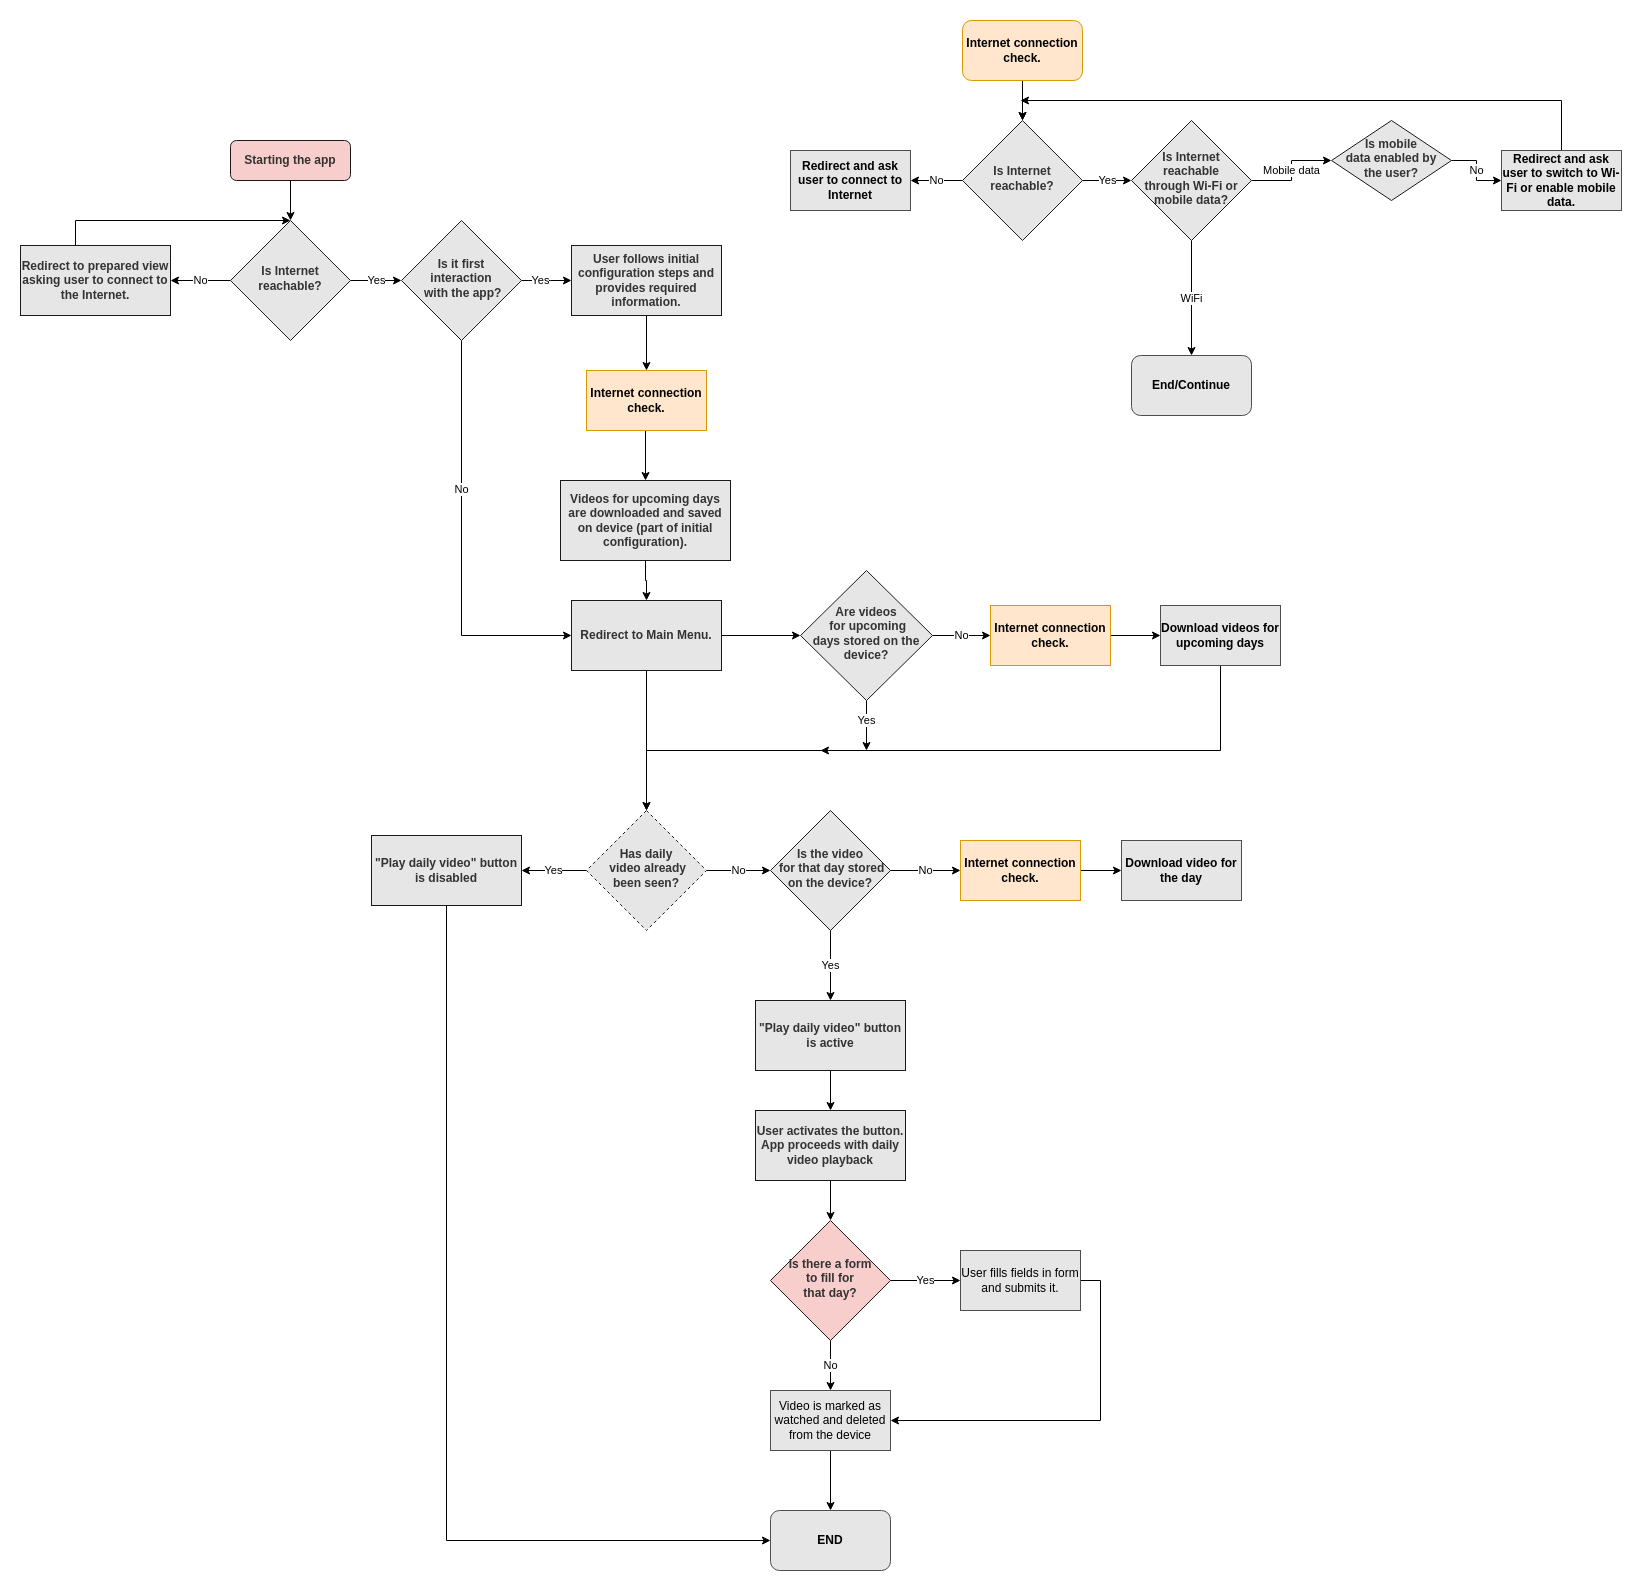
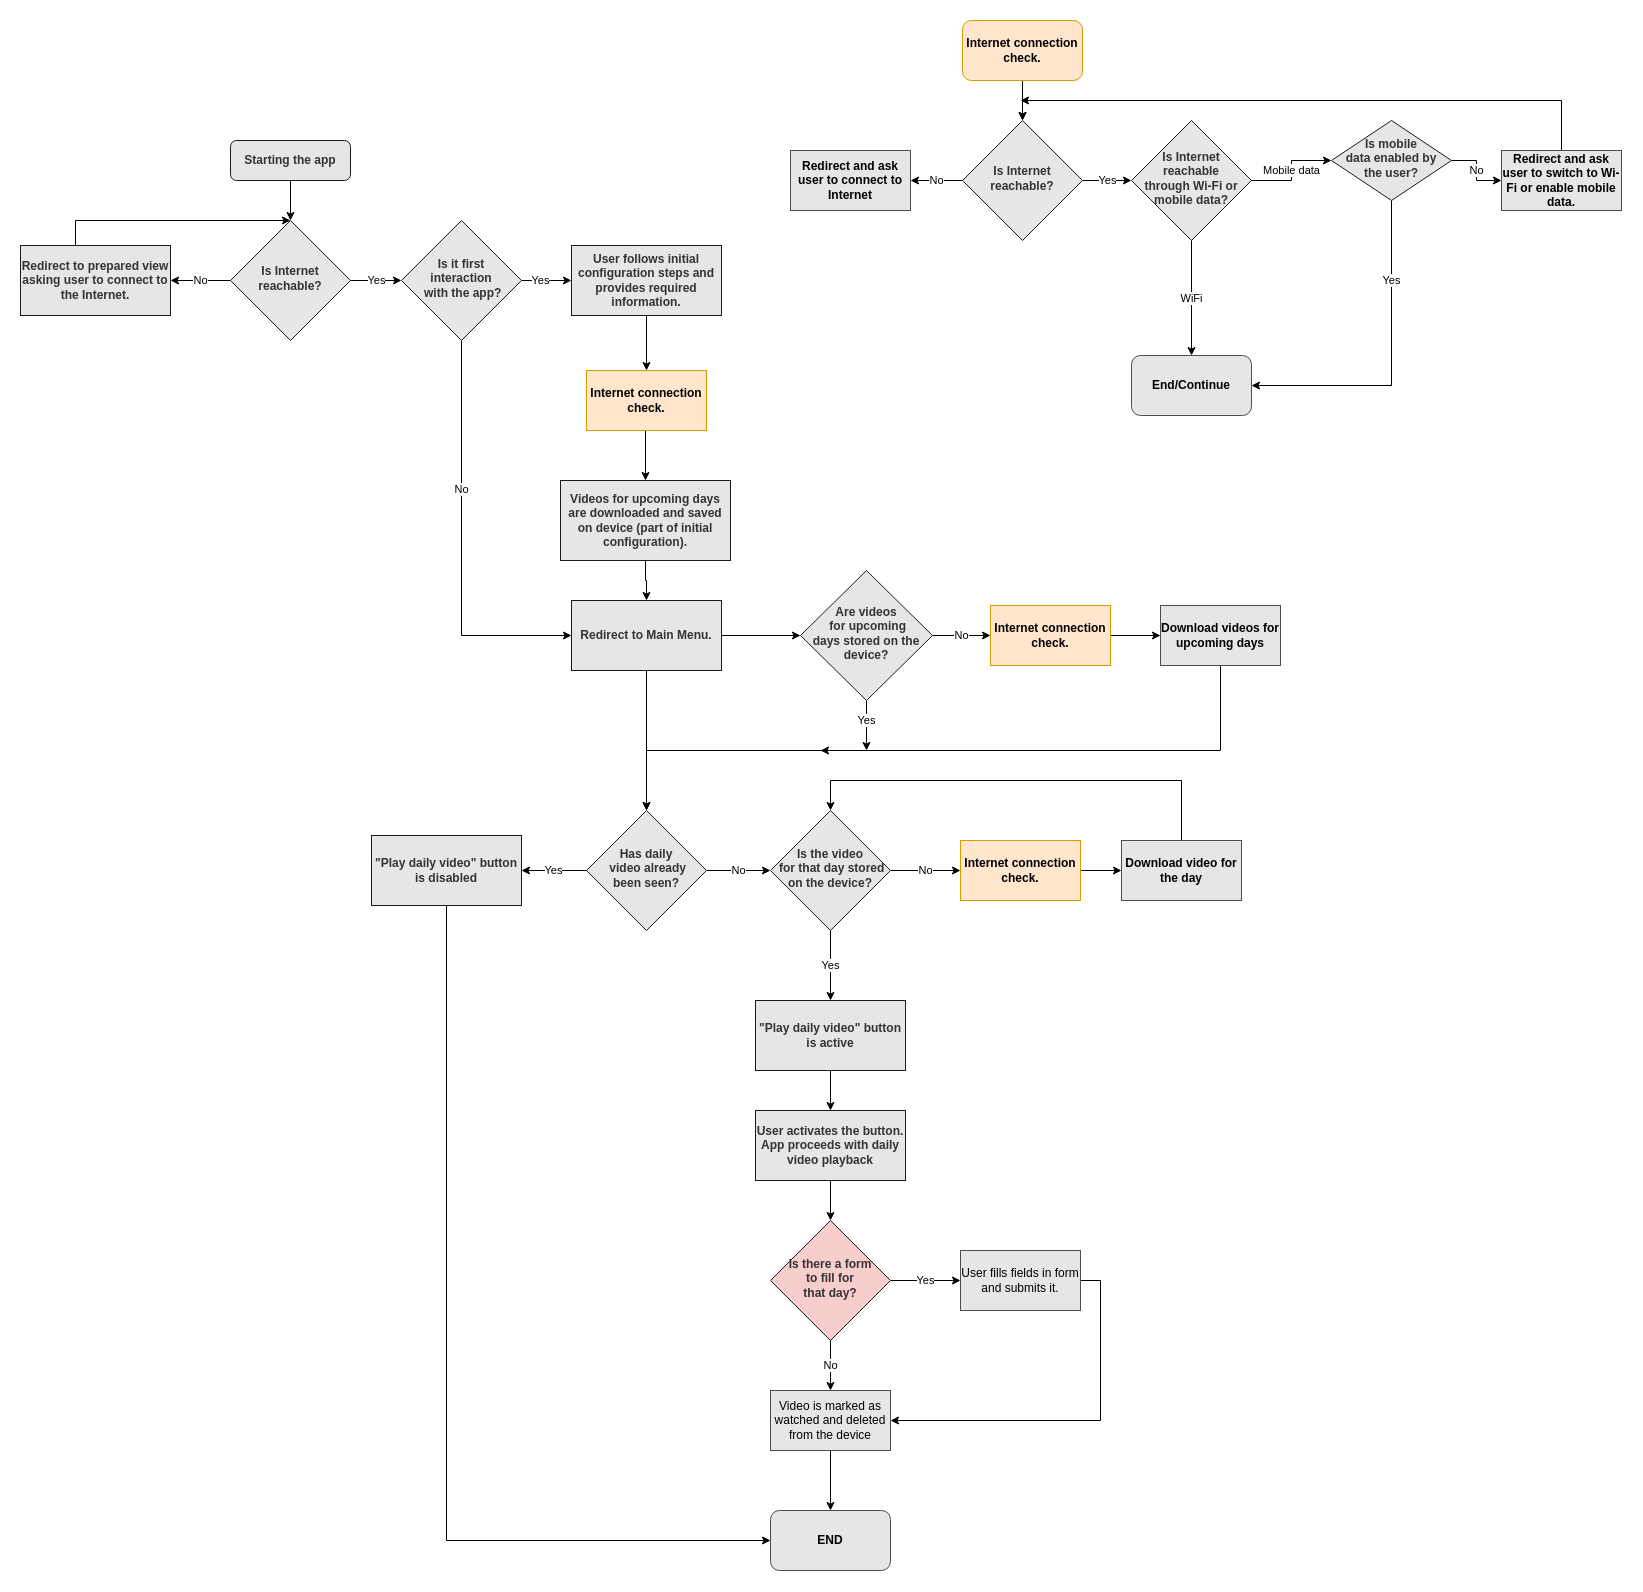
(291, 161) -> (291, 161)
none -> (1392, 360)
none -> (1025, 781)
(647, 871) -> (647, 871)
